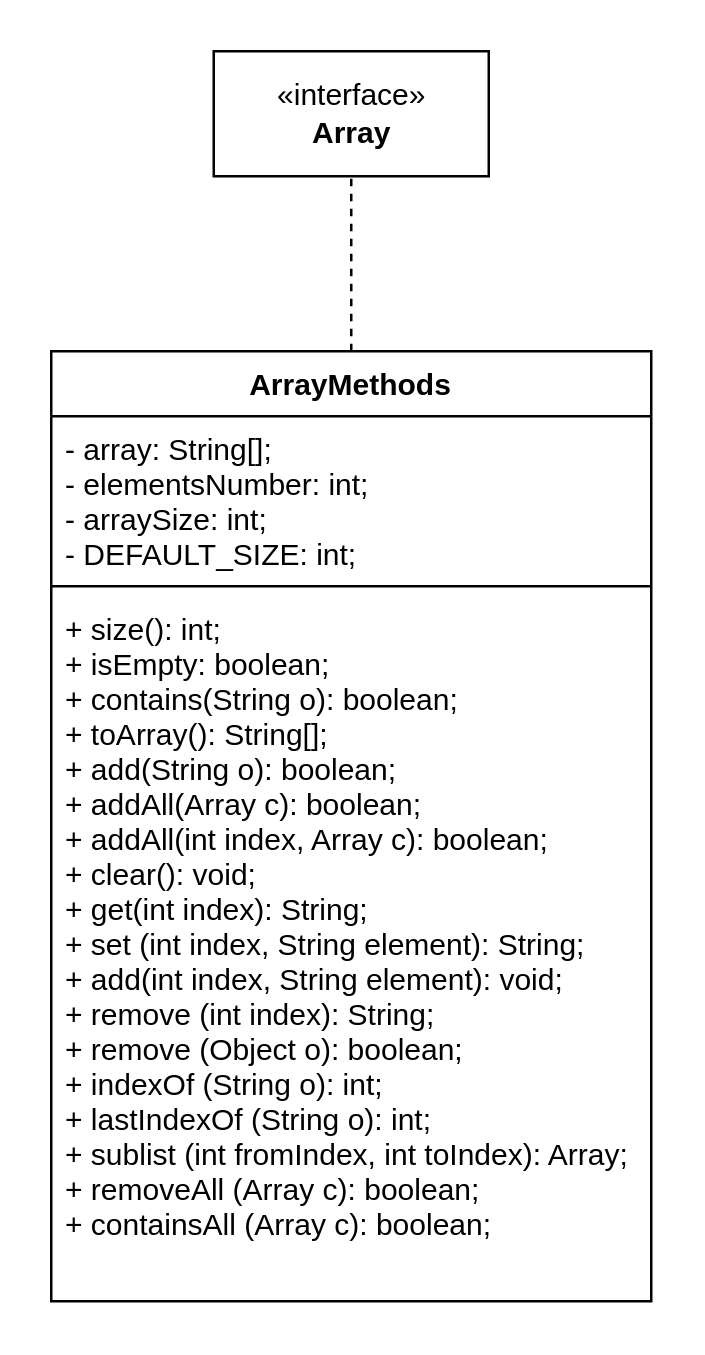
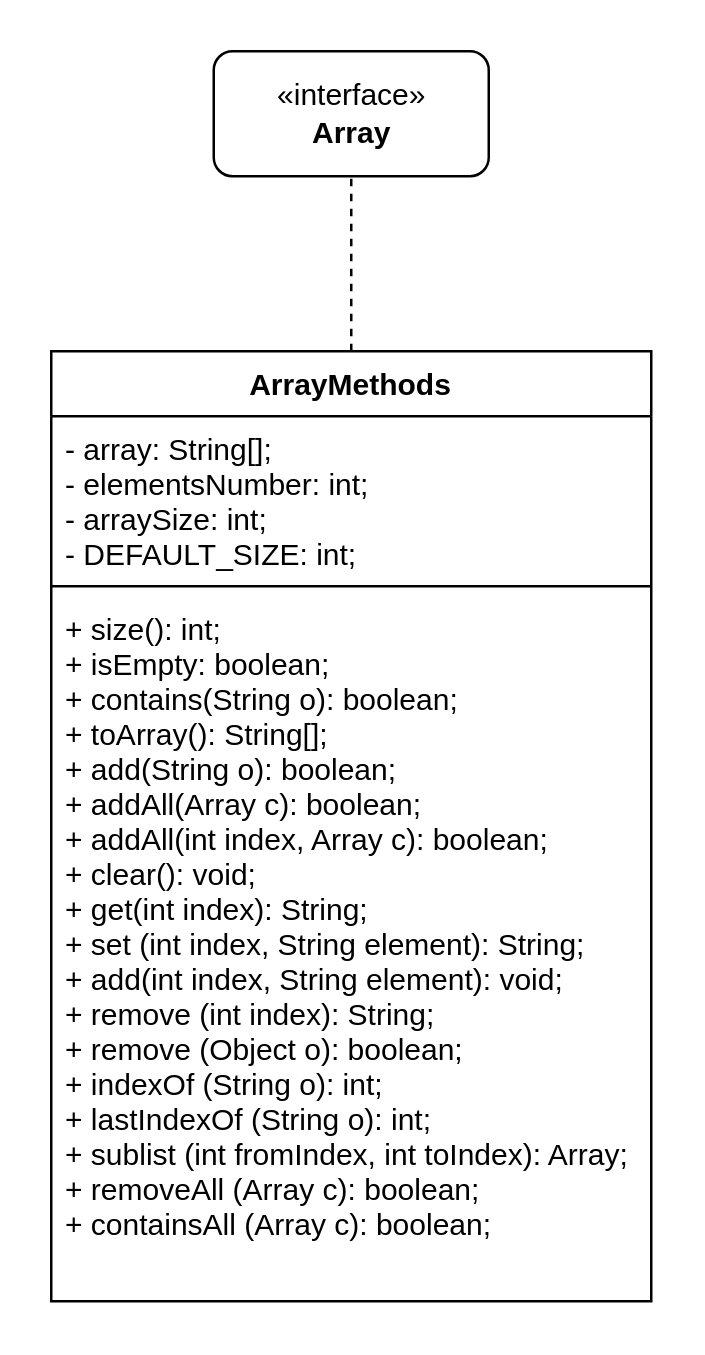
(351, 114) -> (351, 114)
